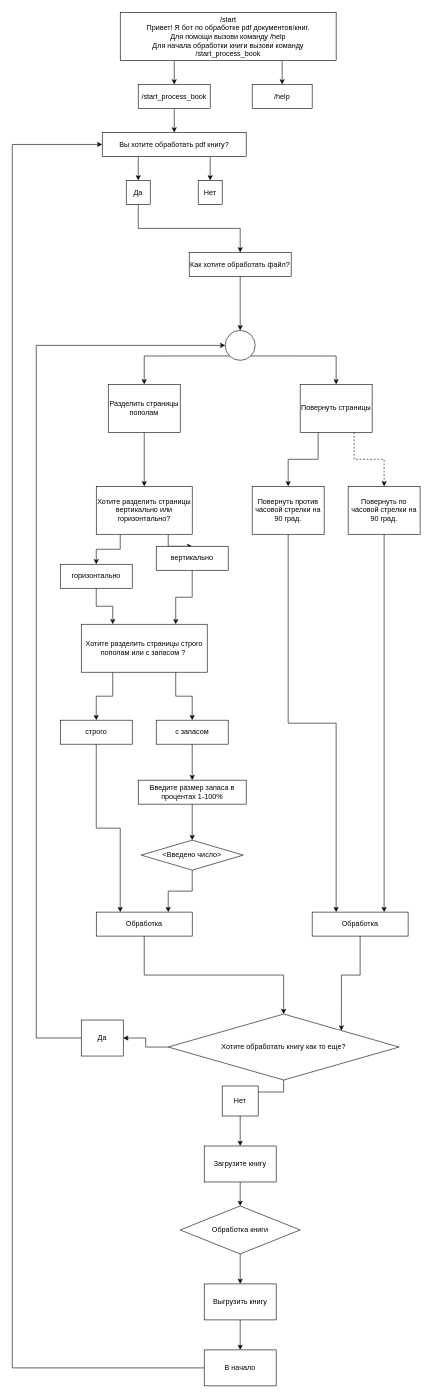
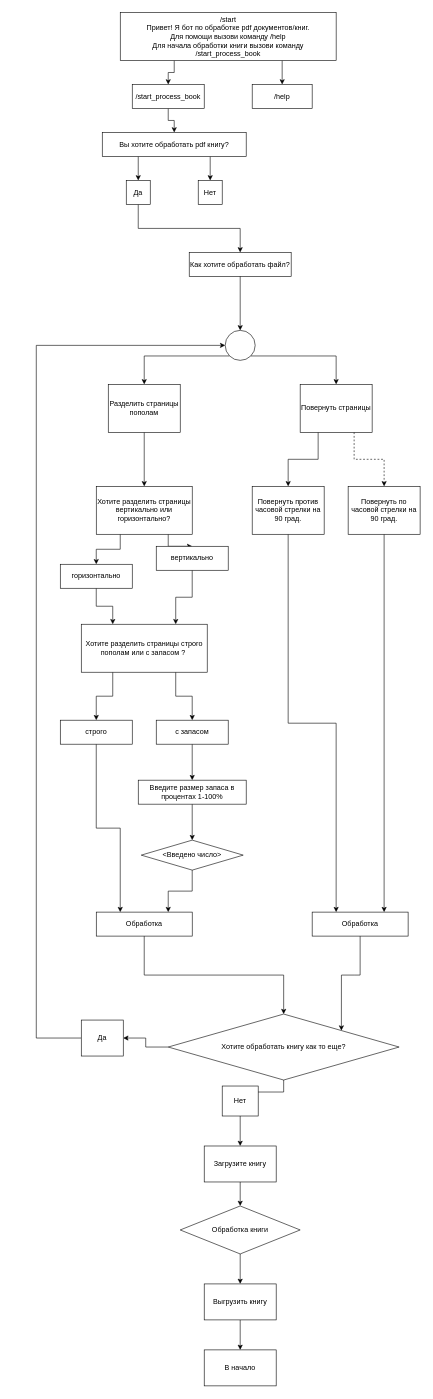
(174, 96) -> (168, 96)
(54, 144) -> none
